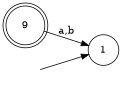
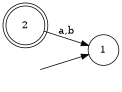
(25, 25) -> (25, 25)
